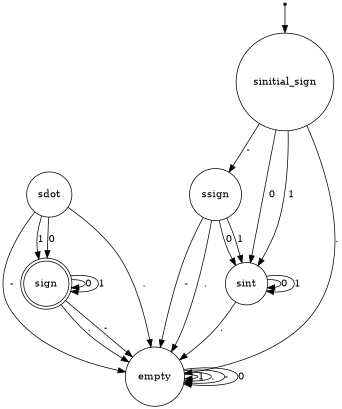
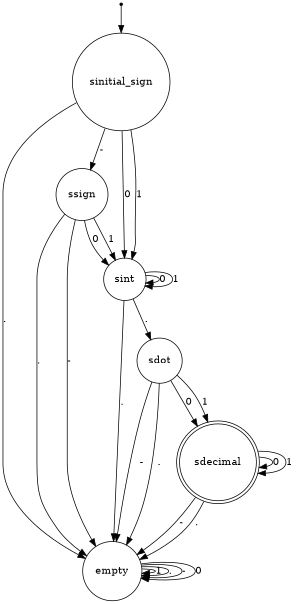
(46, 284) -> (218, 462)
none -> (140, 316)
